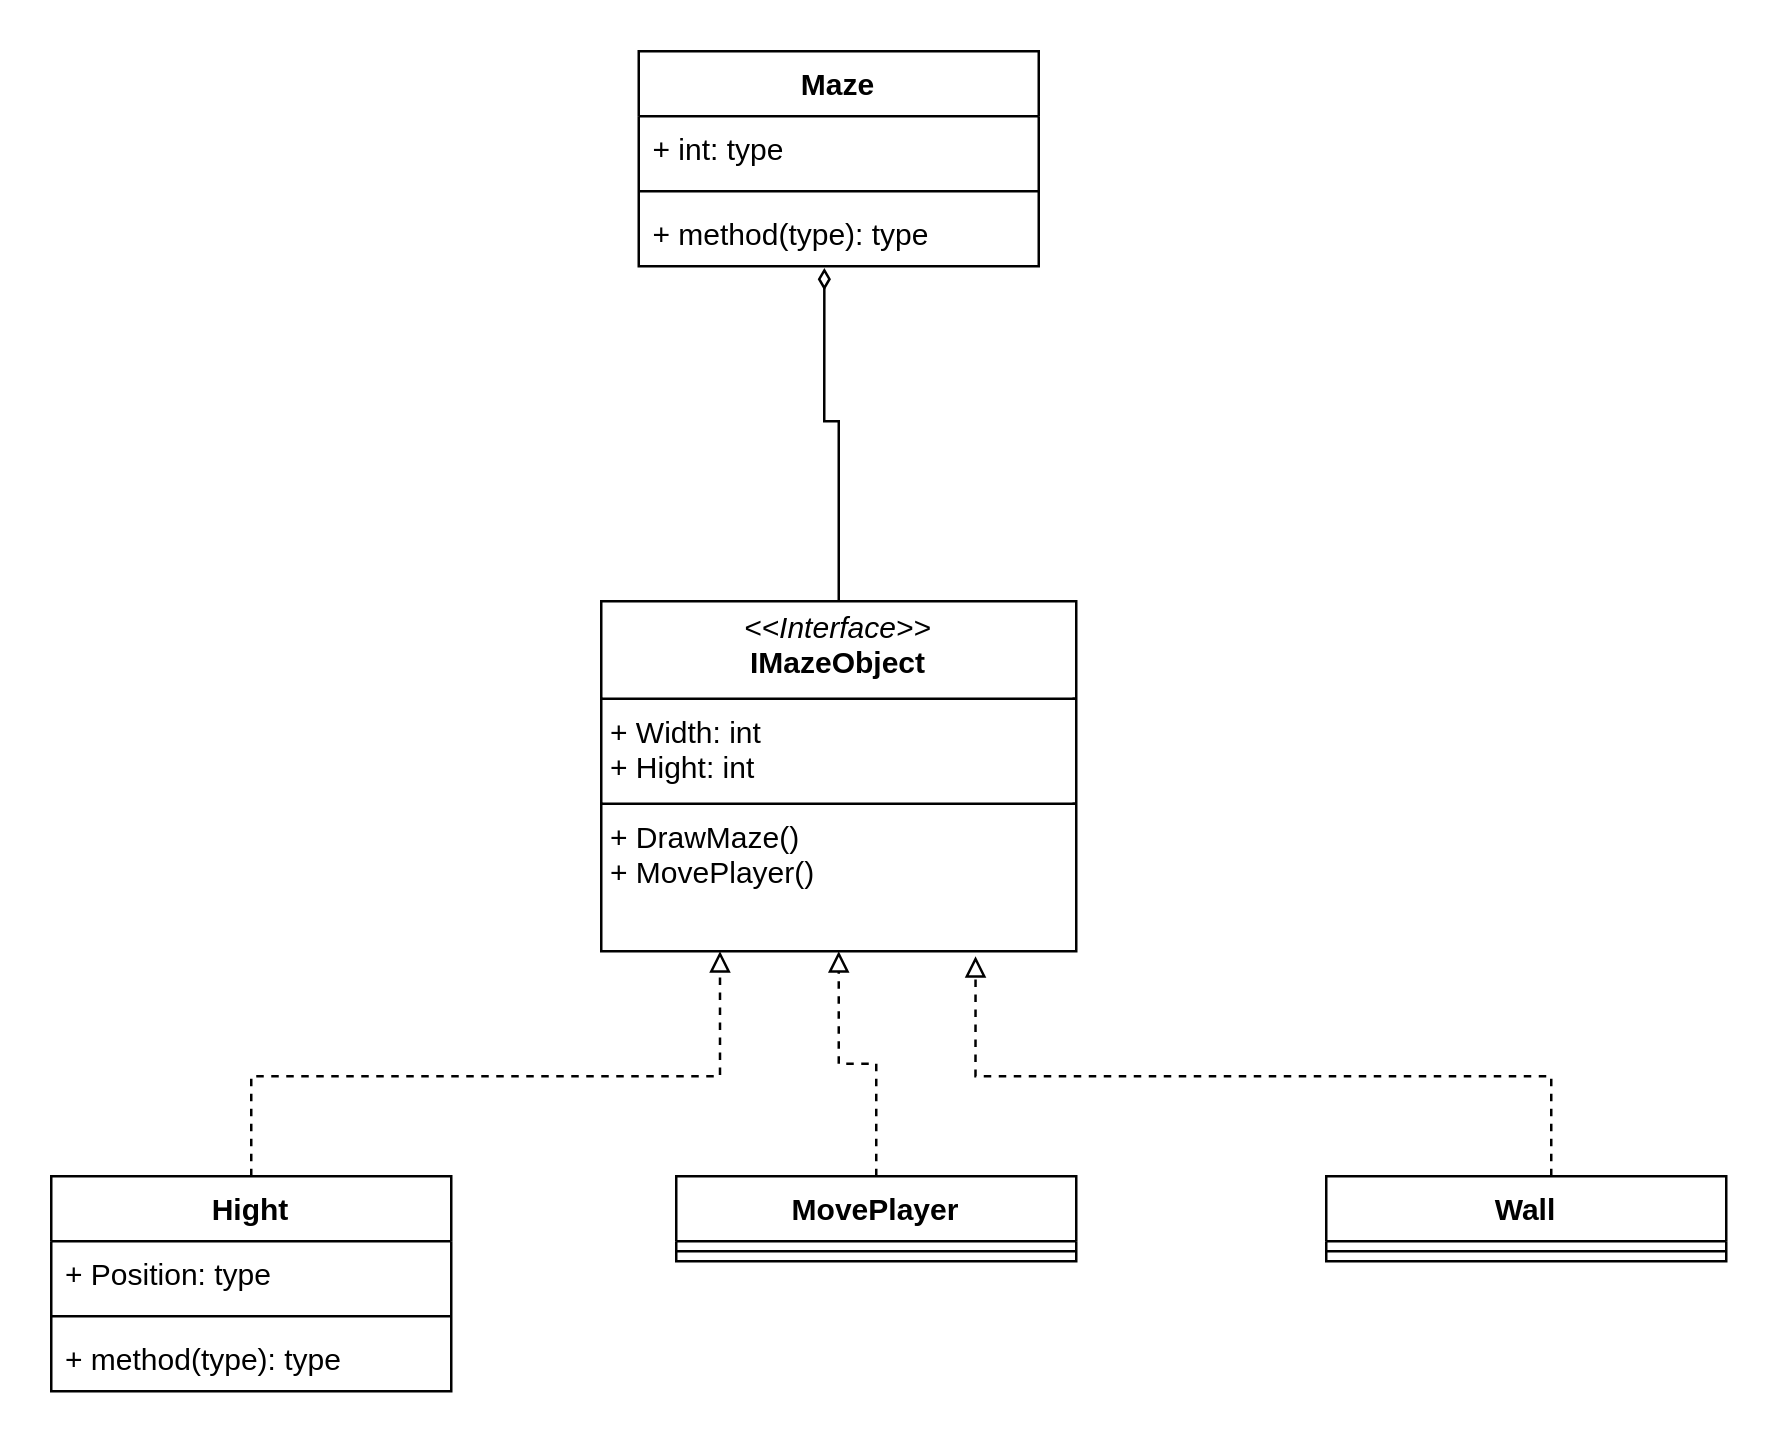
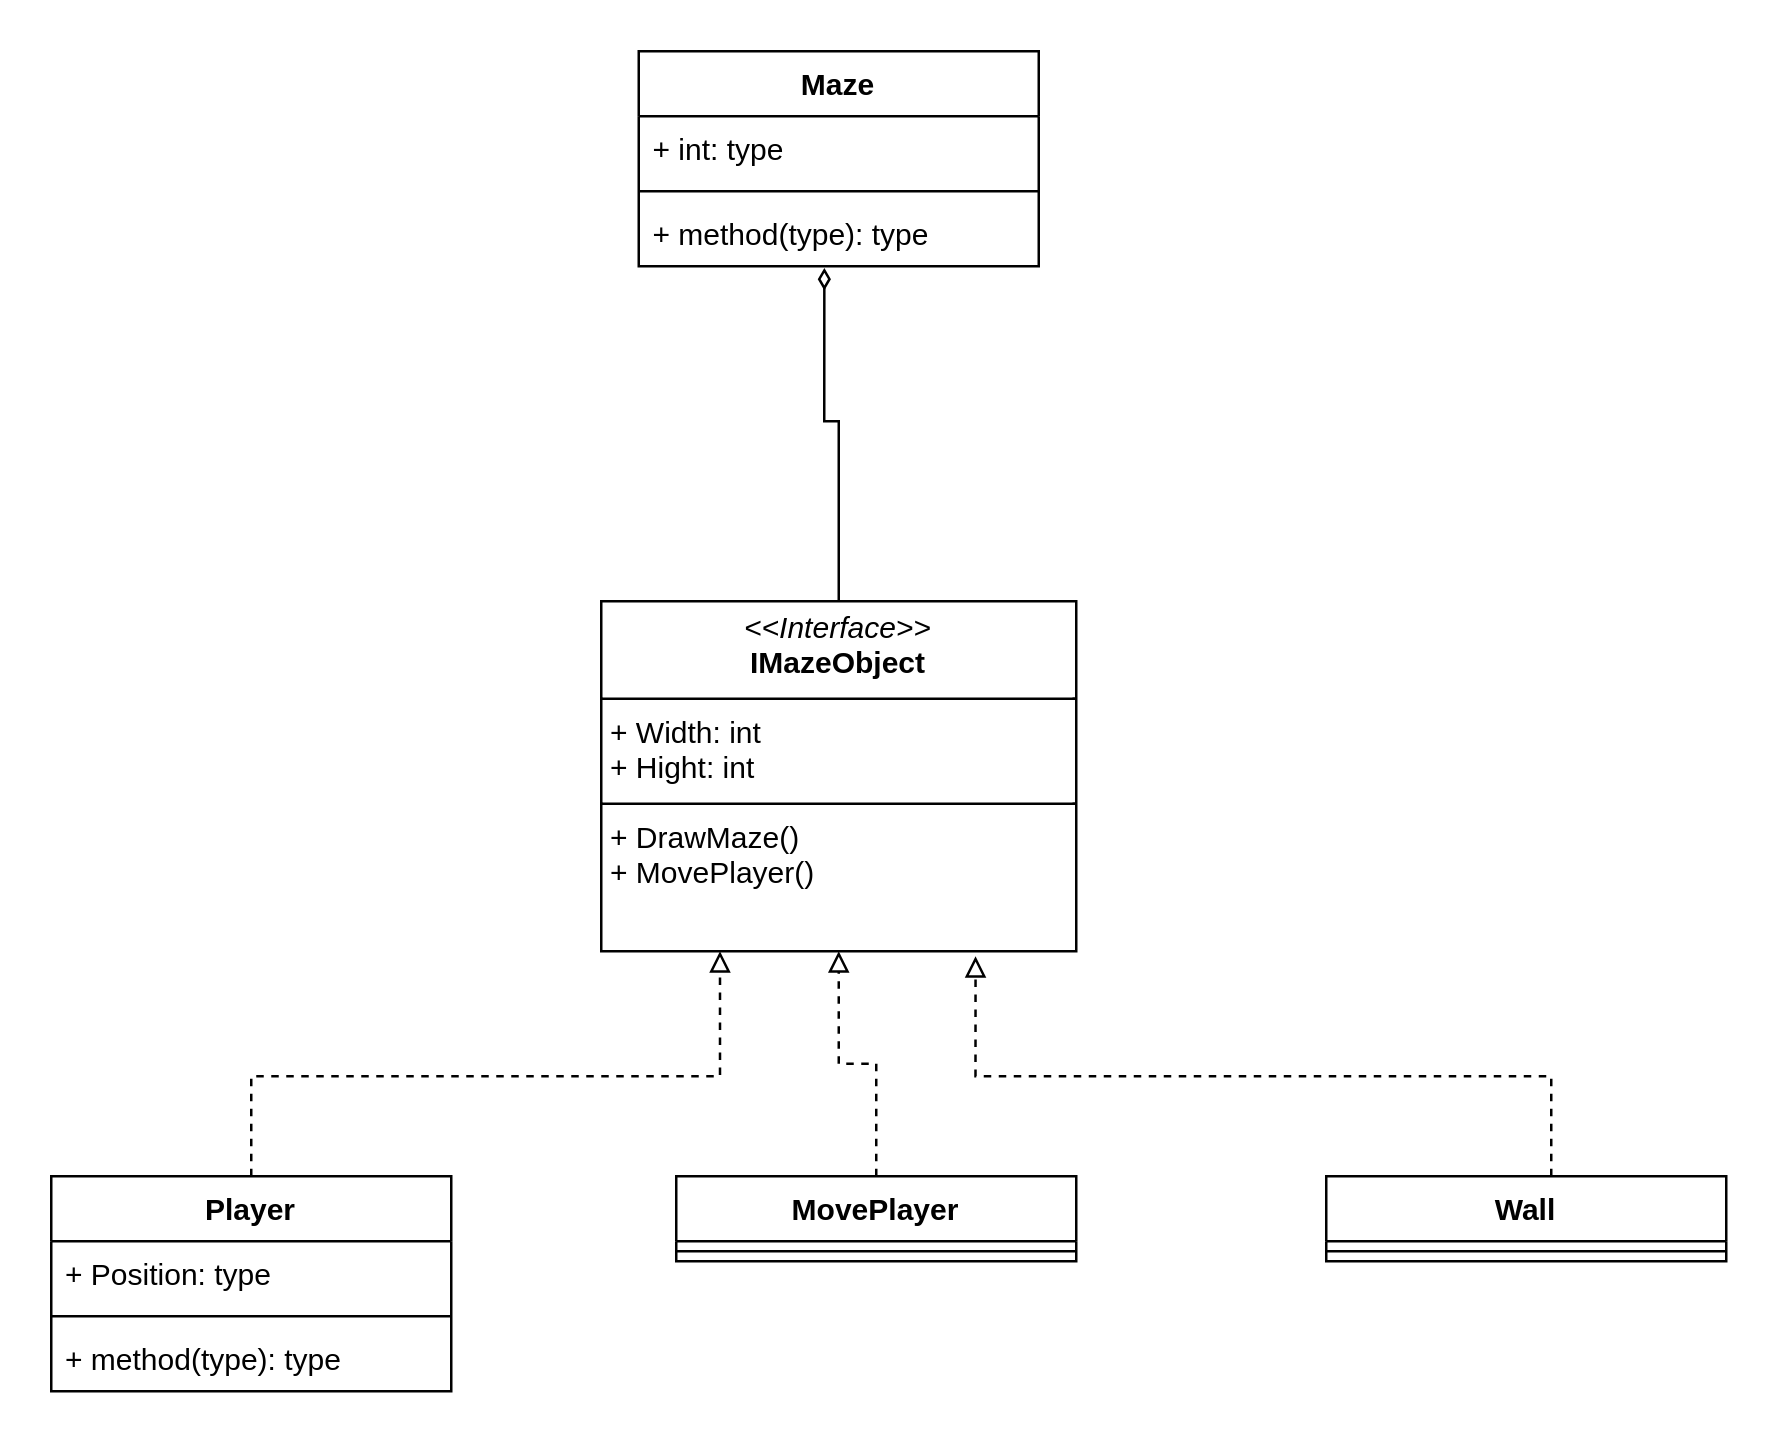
(251, 1212) -> (251, 1212)
